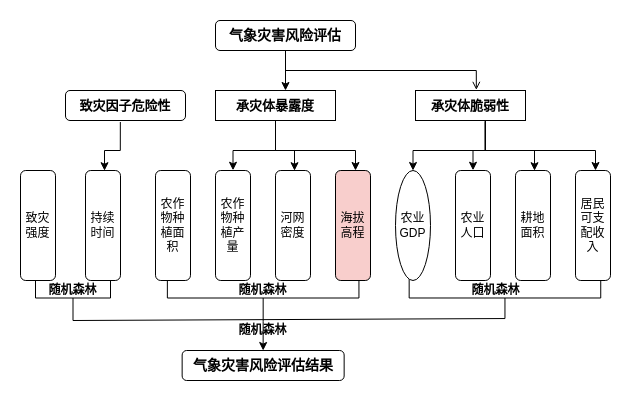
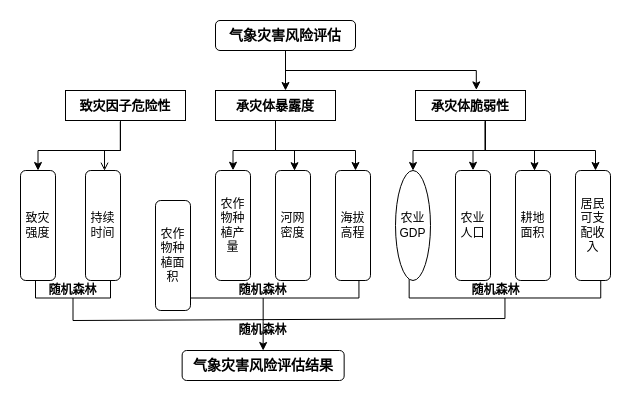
(476, 83) -> (476, 82)
(126, 106) -> (126, 106)
none -> (64, 151)
(105, 162) -> (105, 164)
(173, 226) -> (173, 256)
(353, 226) -> (353, 226)
